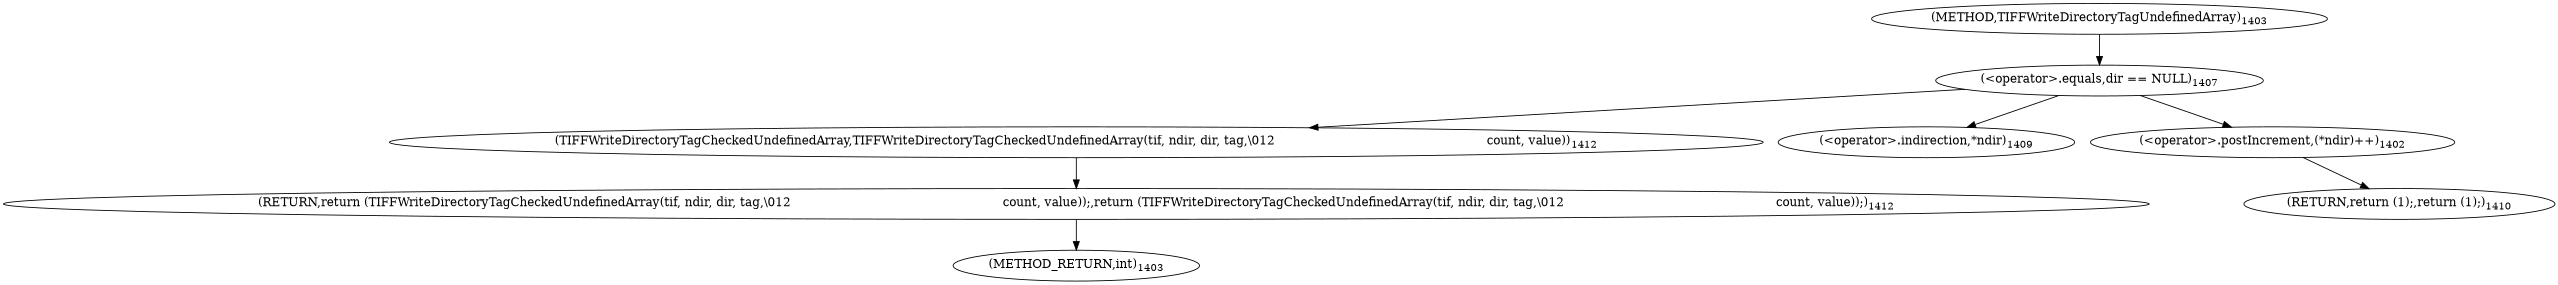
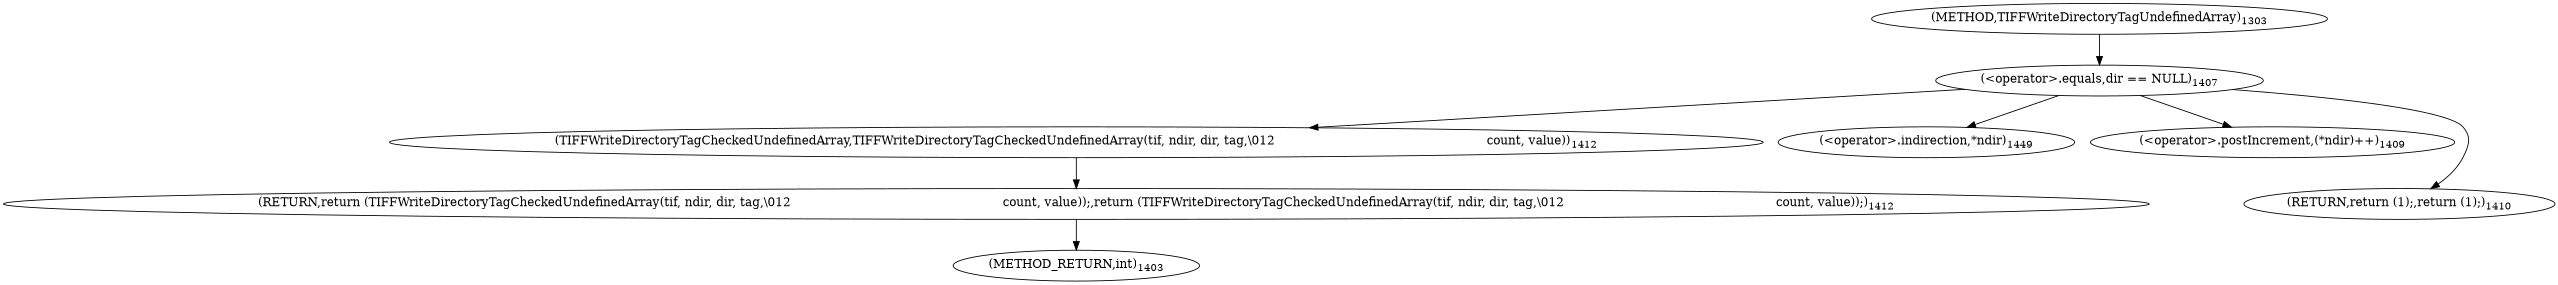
(2255, 18) -> (2255, 18)
(2020, 141) -> (2020, 141)
(2393, 141) -> (2393, 141)
(2332, 171) -> (2384, 105)
